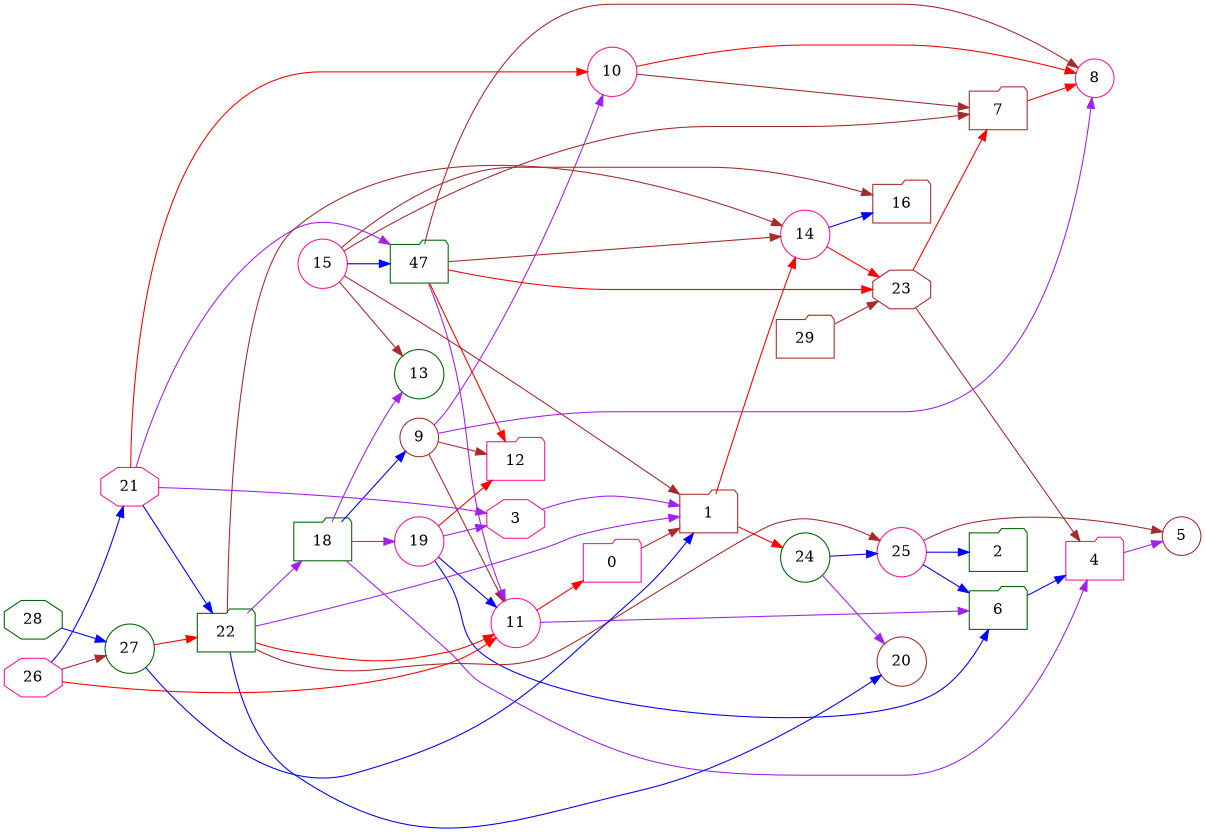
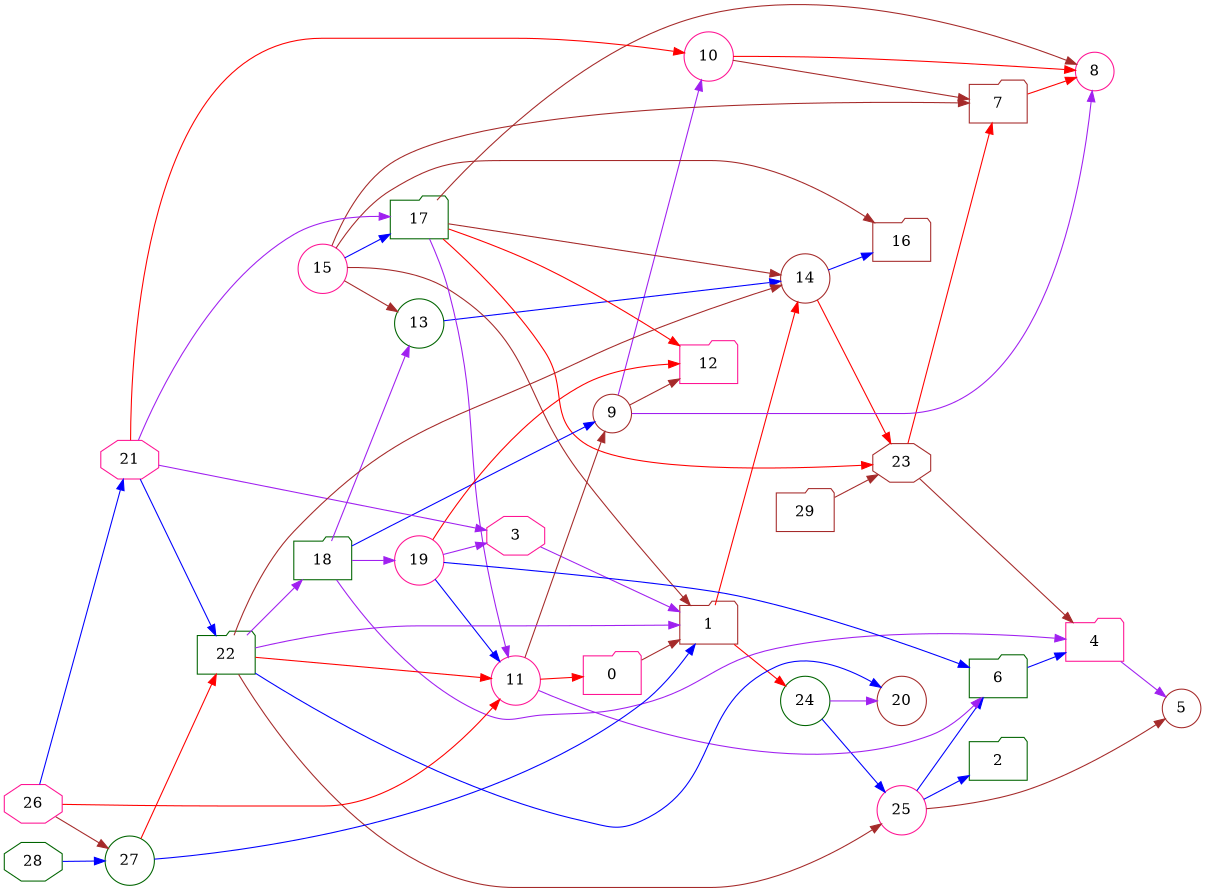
(805, 235) -> (805, 278)
(419, 264) -> (419, 219)
none -> (590, 304)
(464, 523) -> (563, 550)
